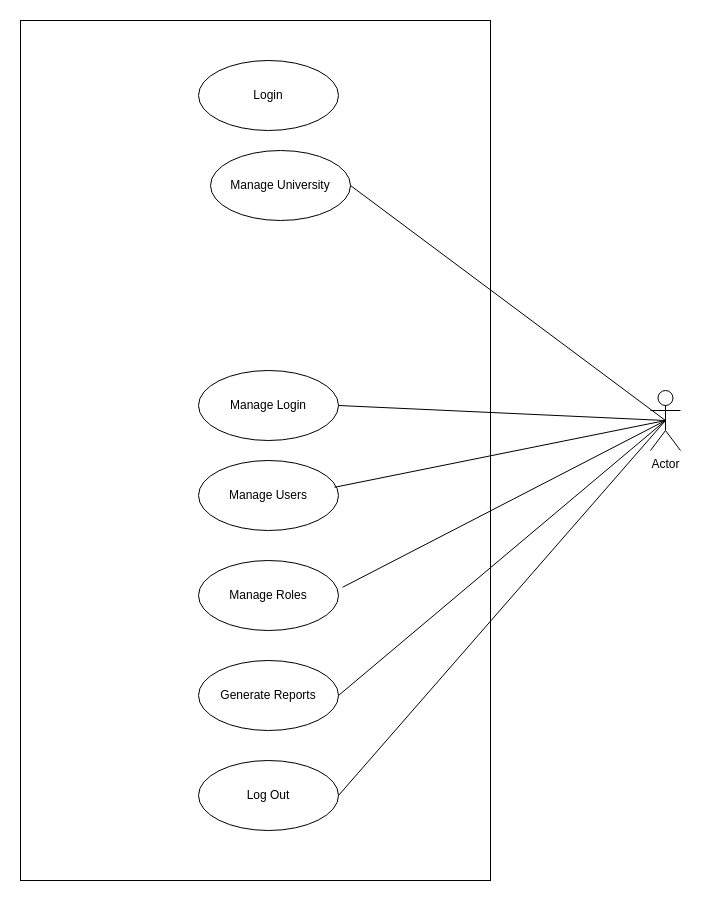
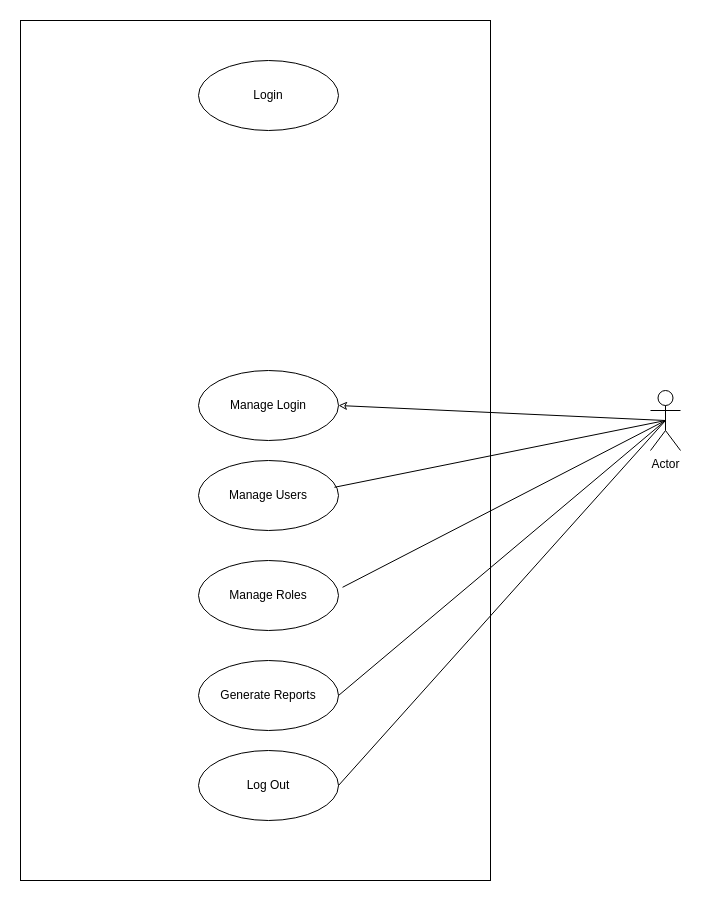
(281, 186) -> none
(507, 302) -> none
(345, 406) -> (347, 406)
(269, 796) -> (269, 786)
